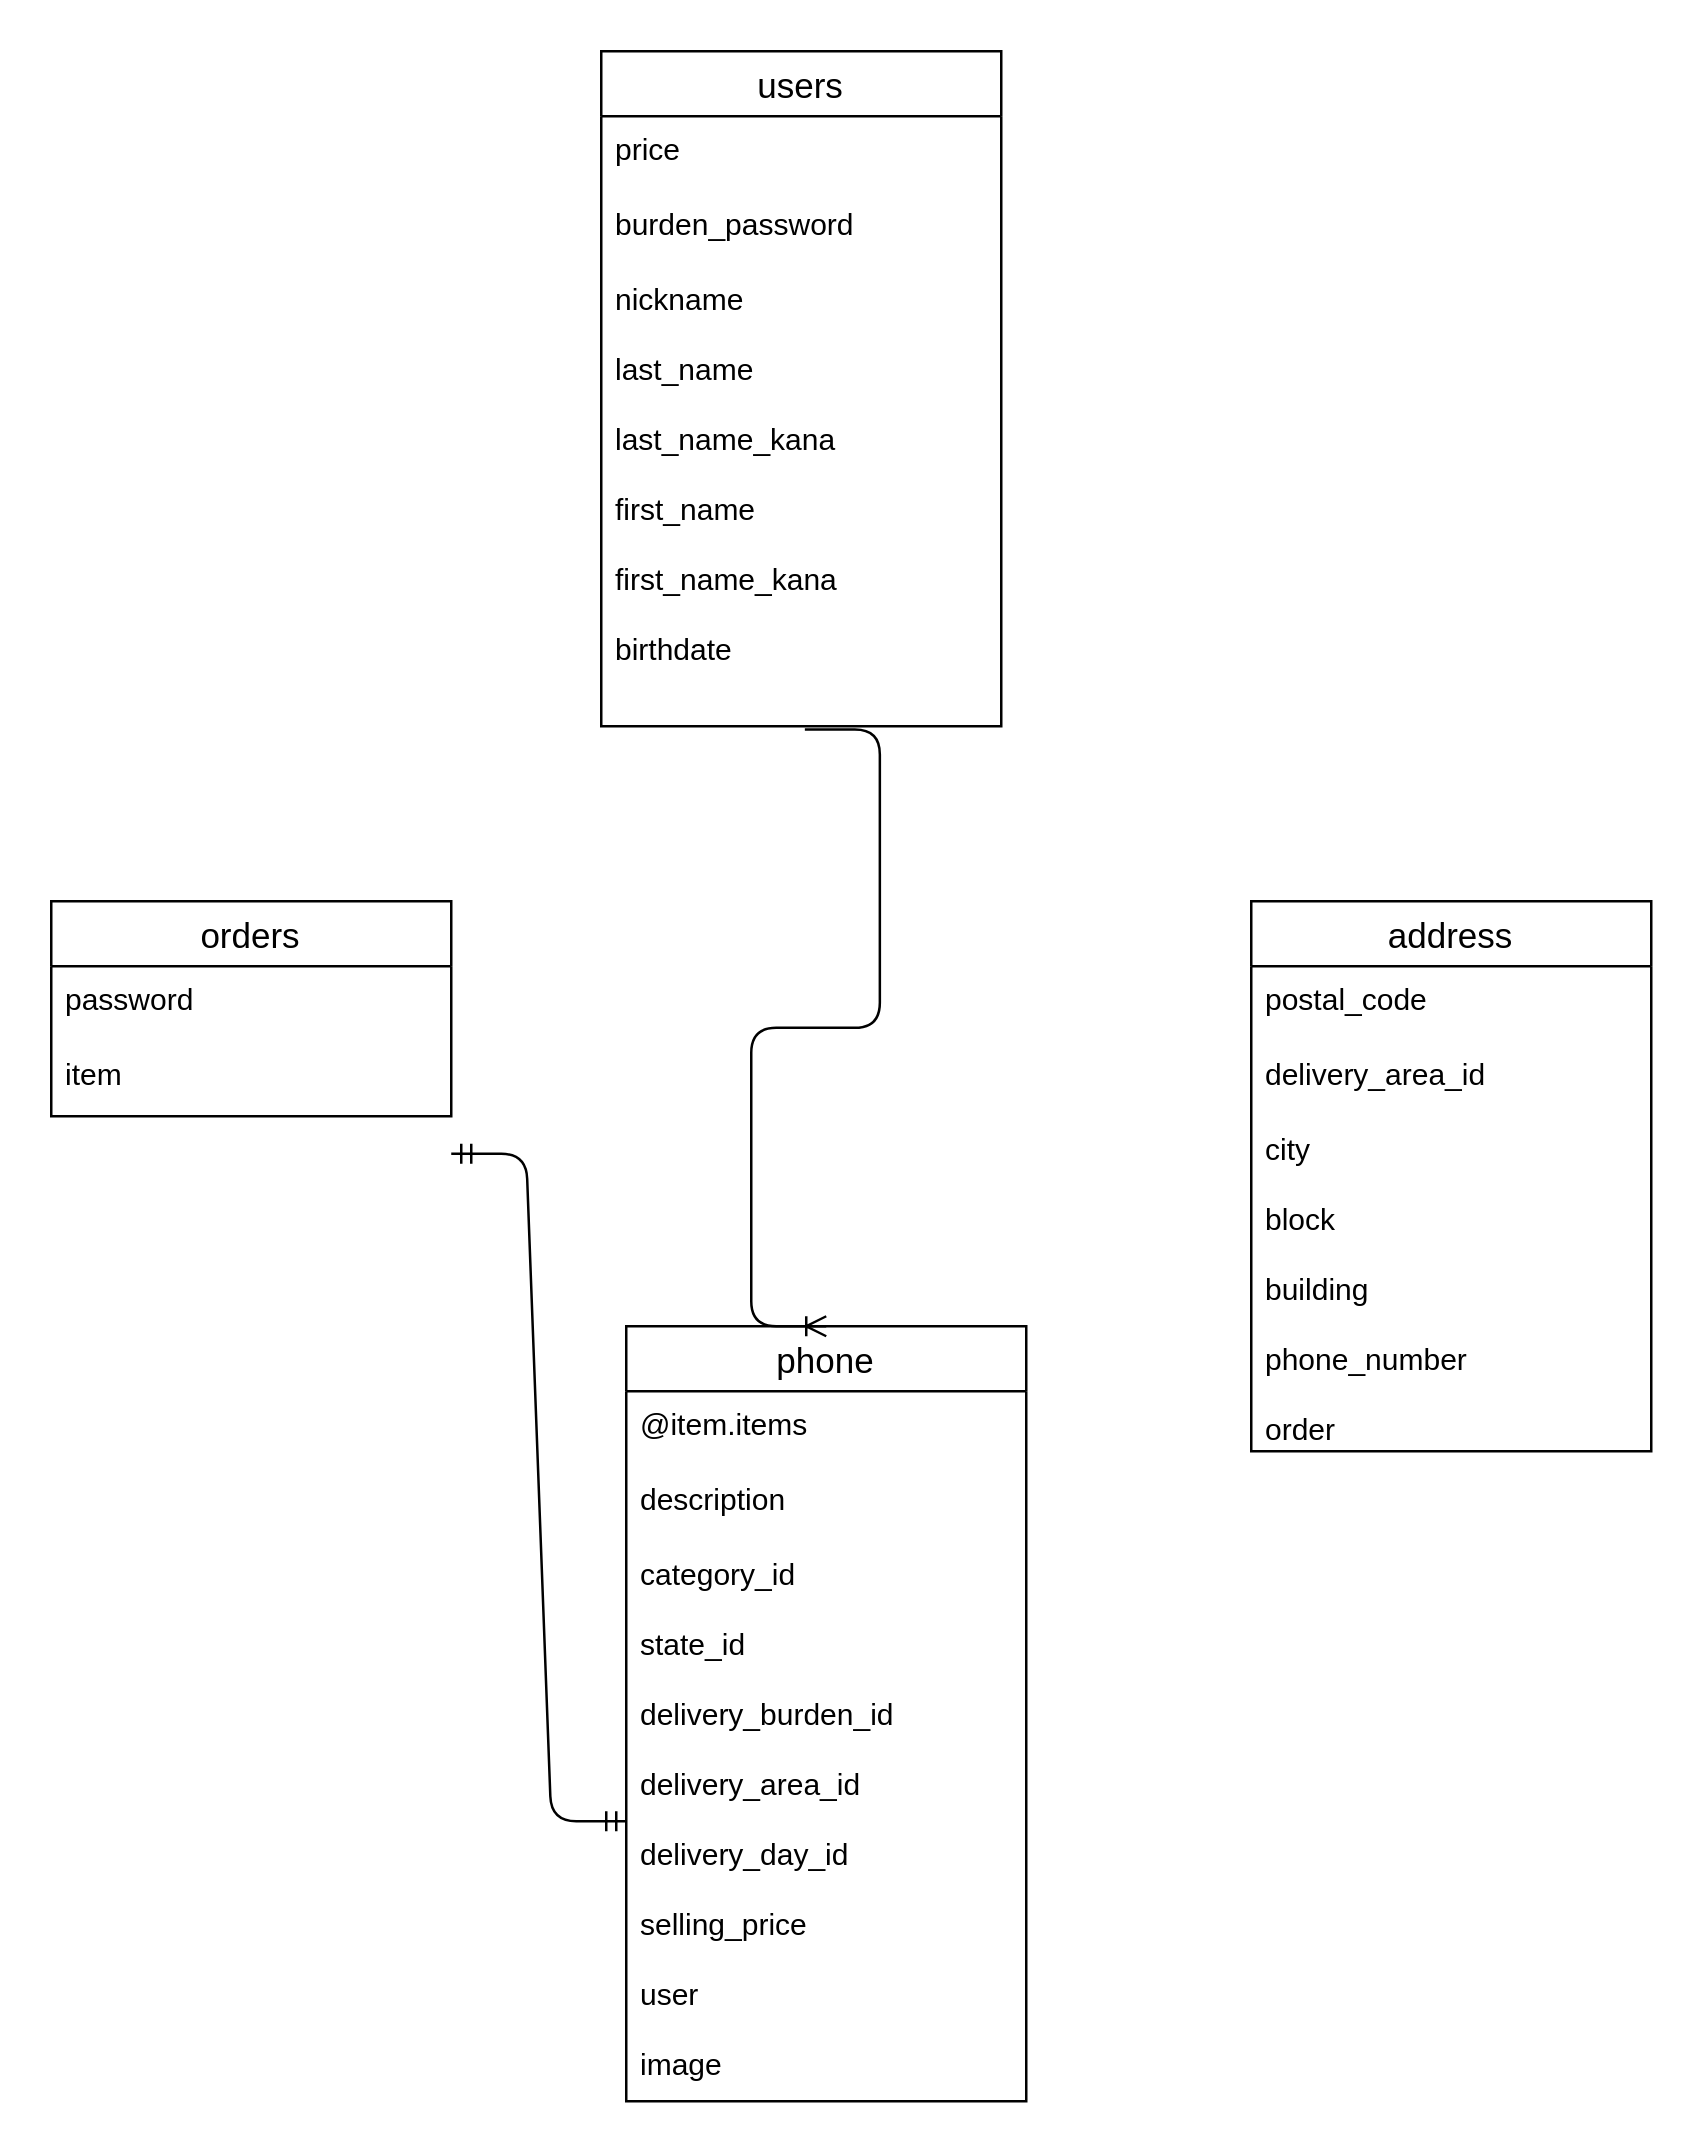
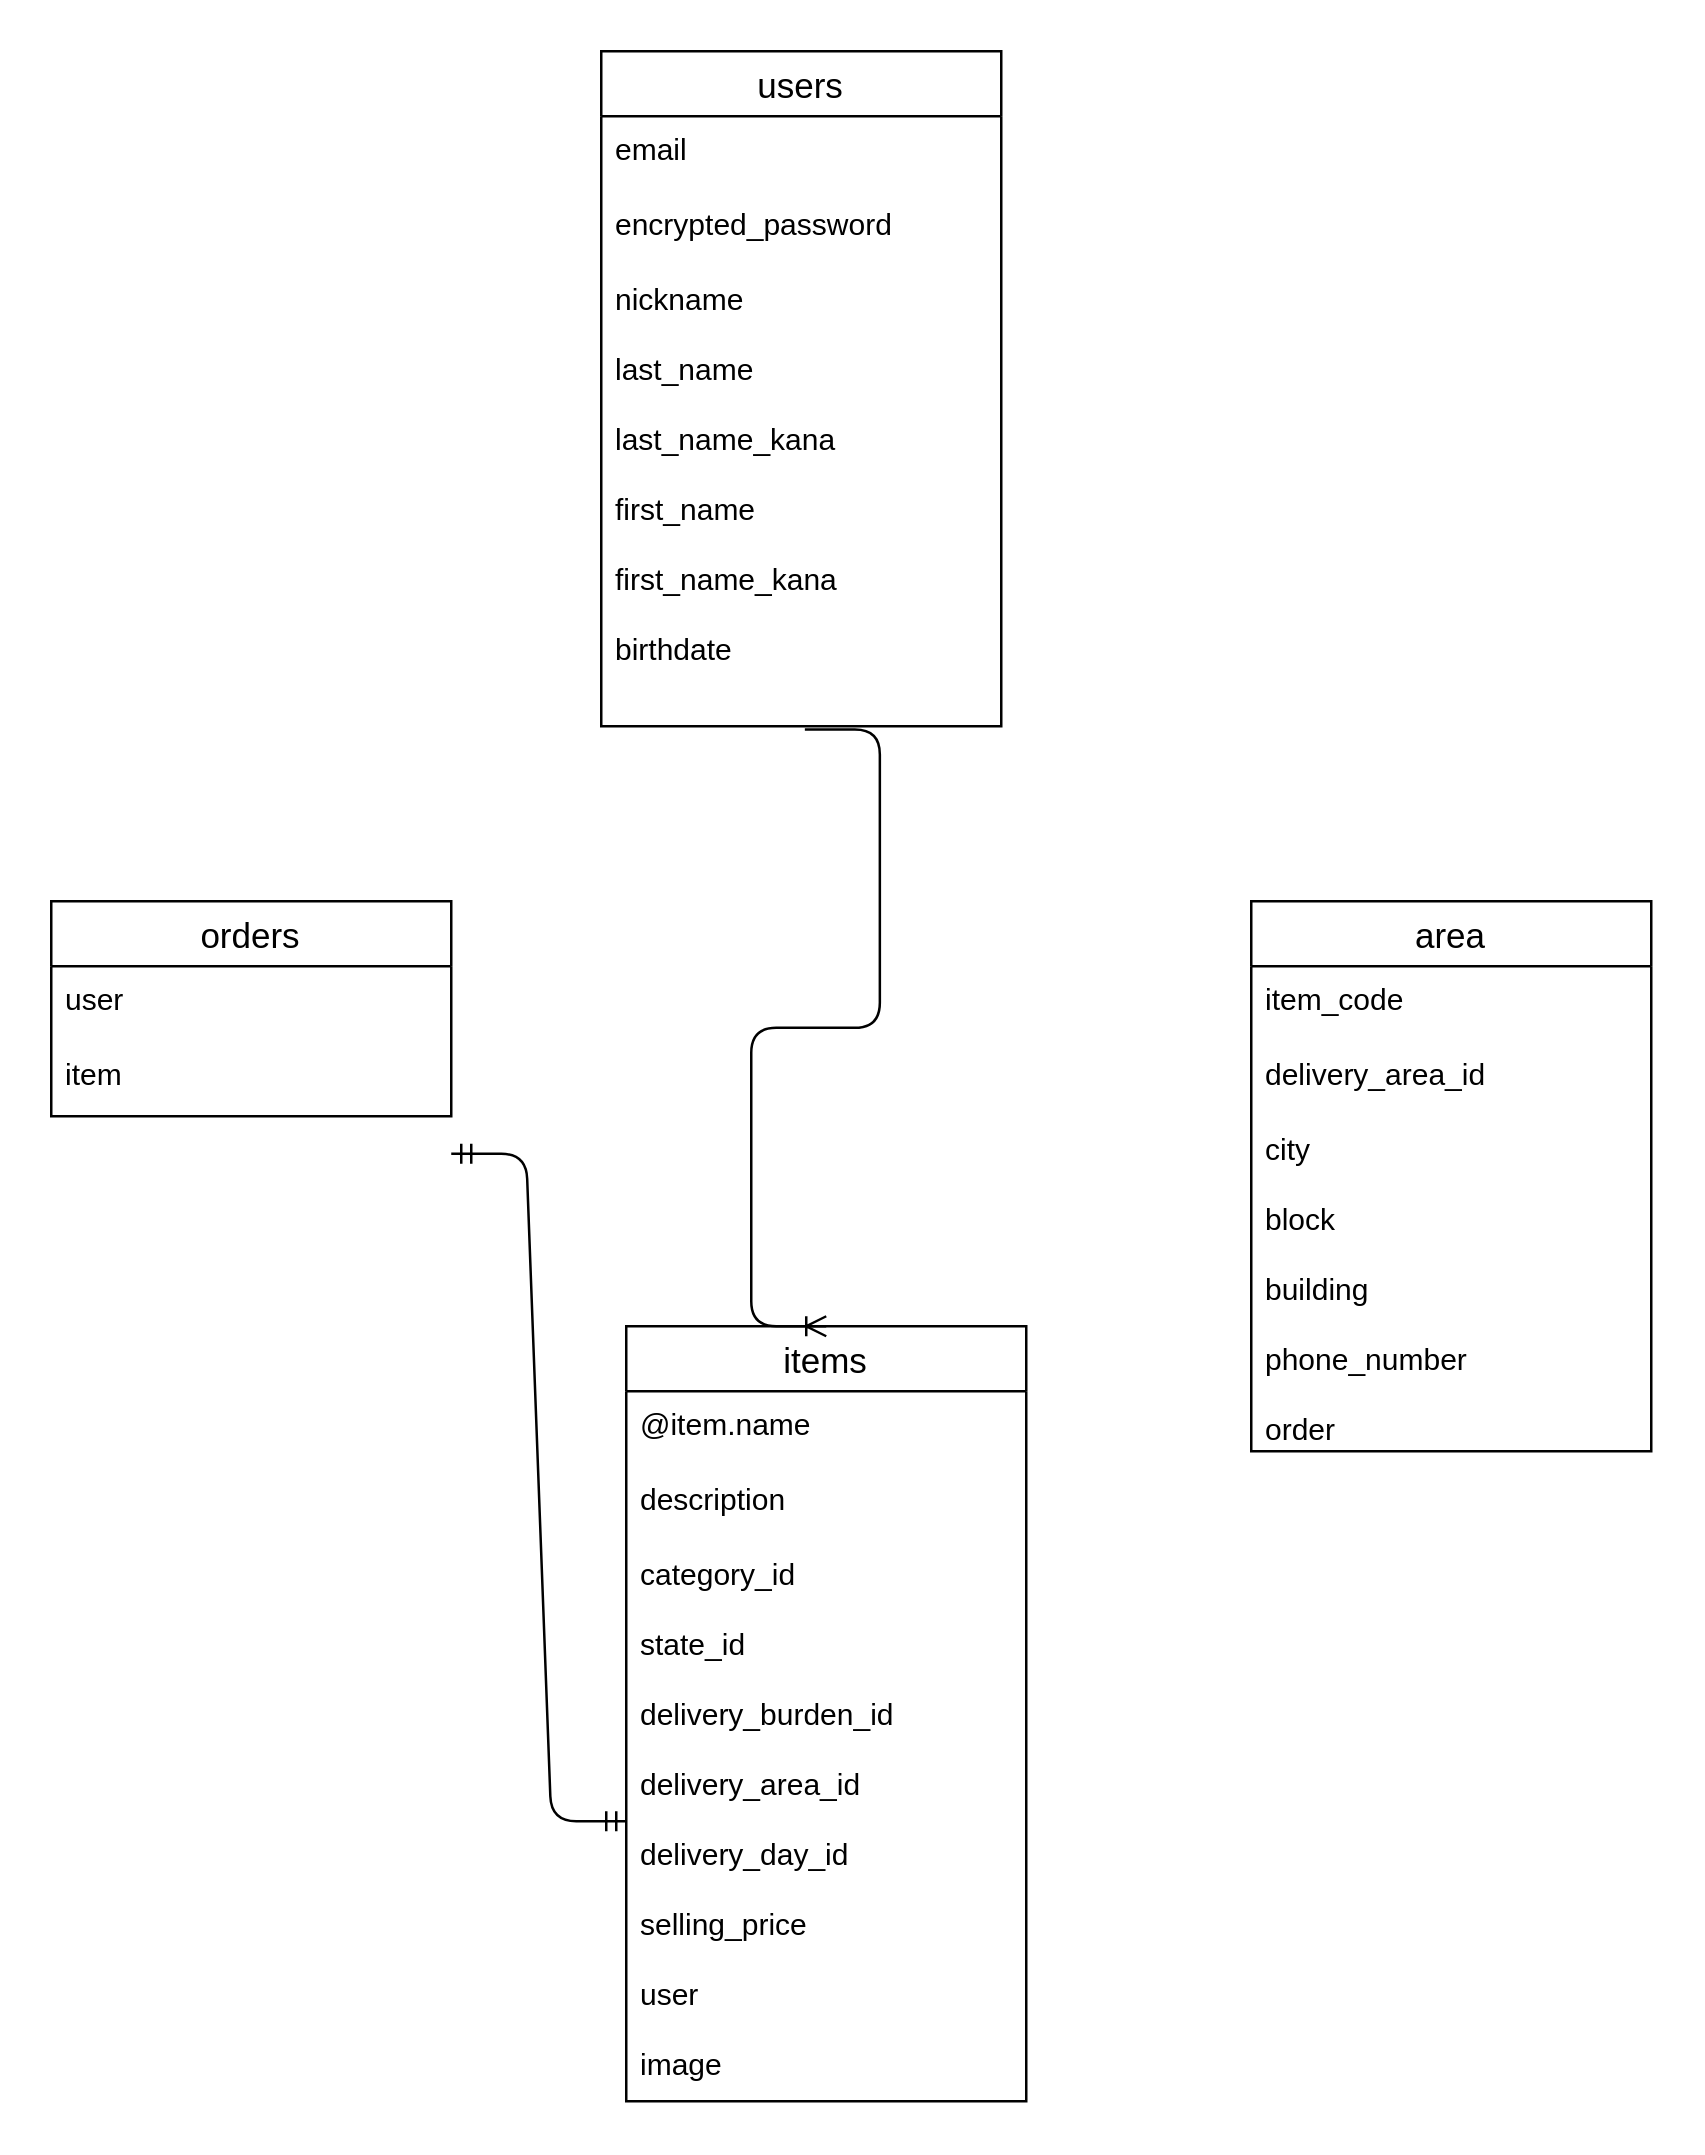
(653, 150) -> (649, 150)
(741, 225) -> (766, 225)
(1450, 936) -> (1450, 936)
(132, 1000) -> (99, 1000)
(1354, 1000) -> (1337, 1000)
(825, 1361) -> (825, 1361)
(721, 1425) -> (716, 1425)
